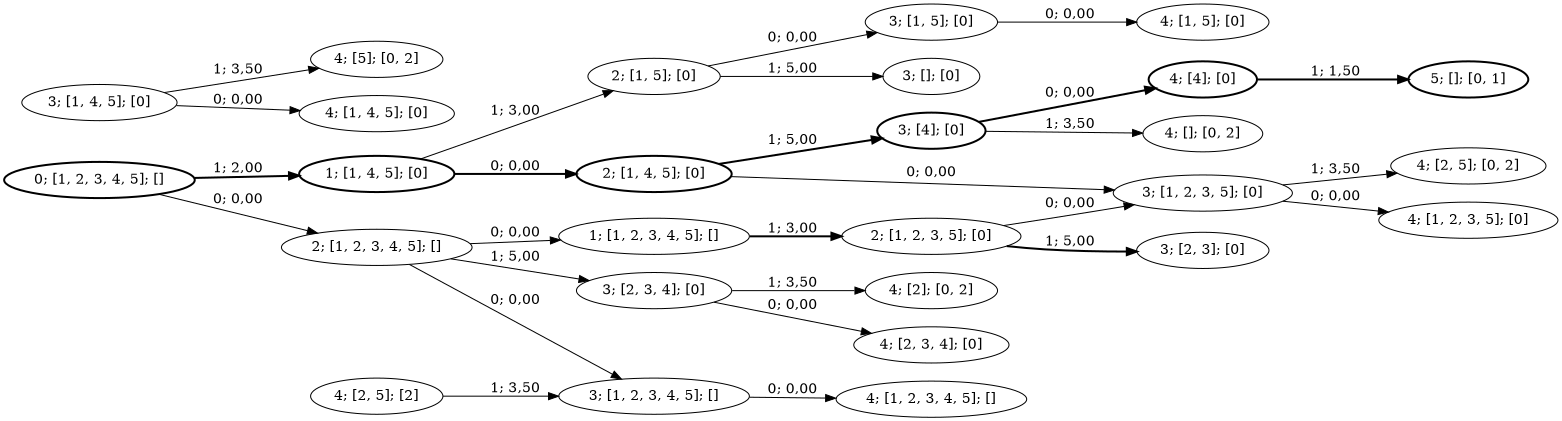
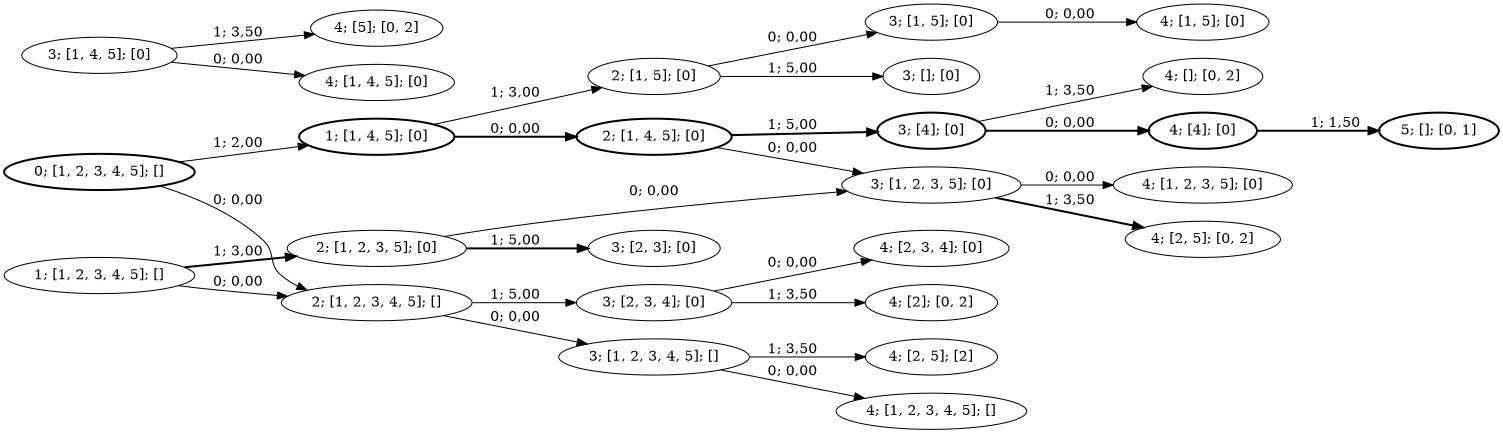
(242, 177) -> (239, 154)
(1335, 180) -> (1064, 212)
(510, 242) -> (228, 291)
(496, 396) -> (802, 357)
